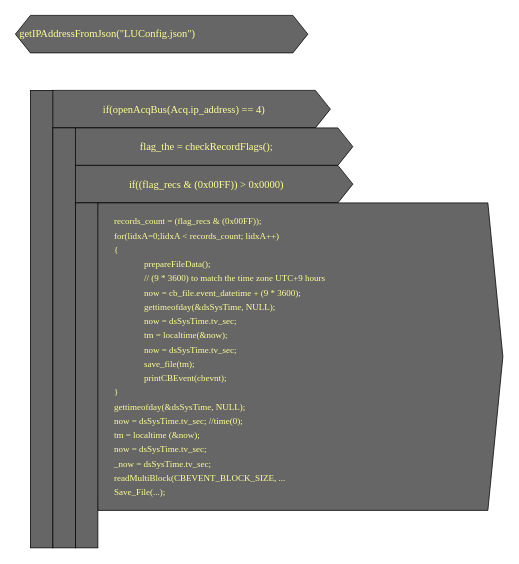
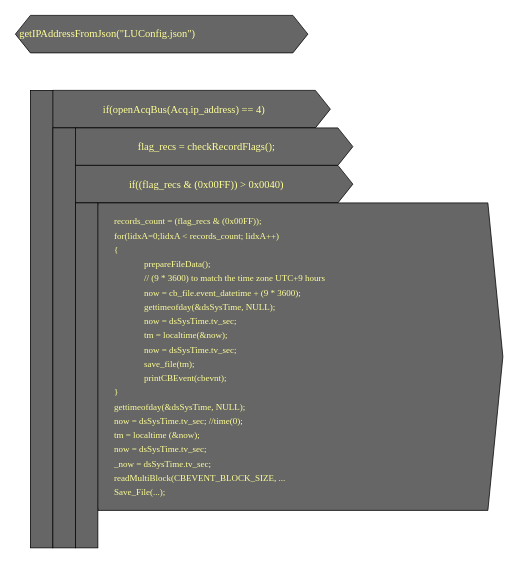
(207, 147) -> (207, 147)
(207, 184) -> (207, 184)
